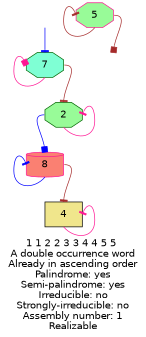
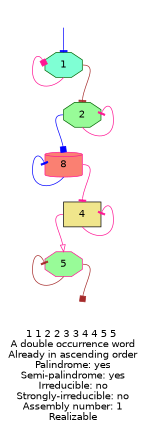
(45, 65) -> (64, 65)
(69, 179) -> (88, 179)
none -> (57, 228)
